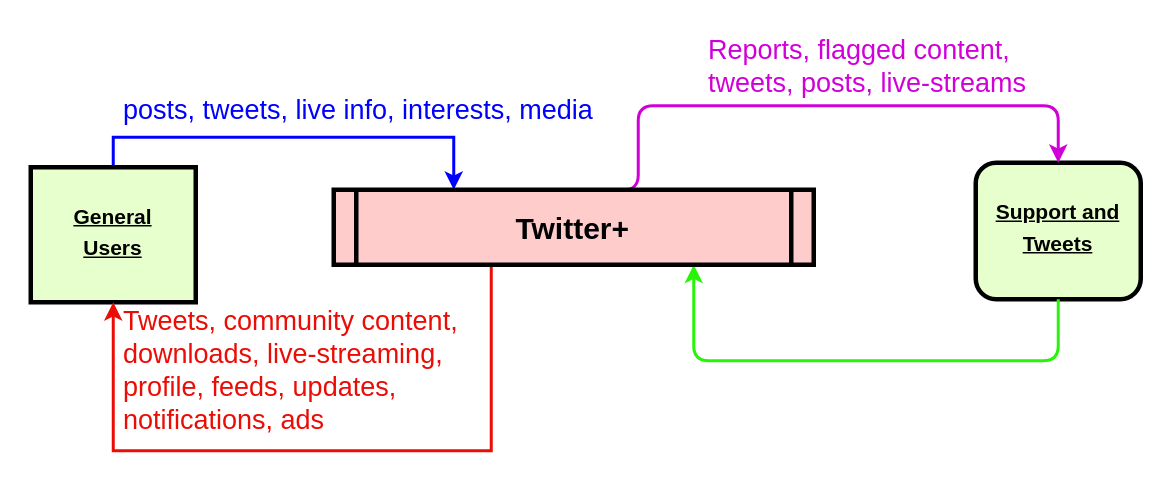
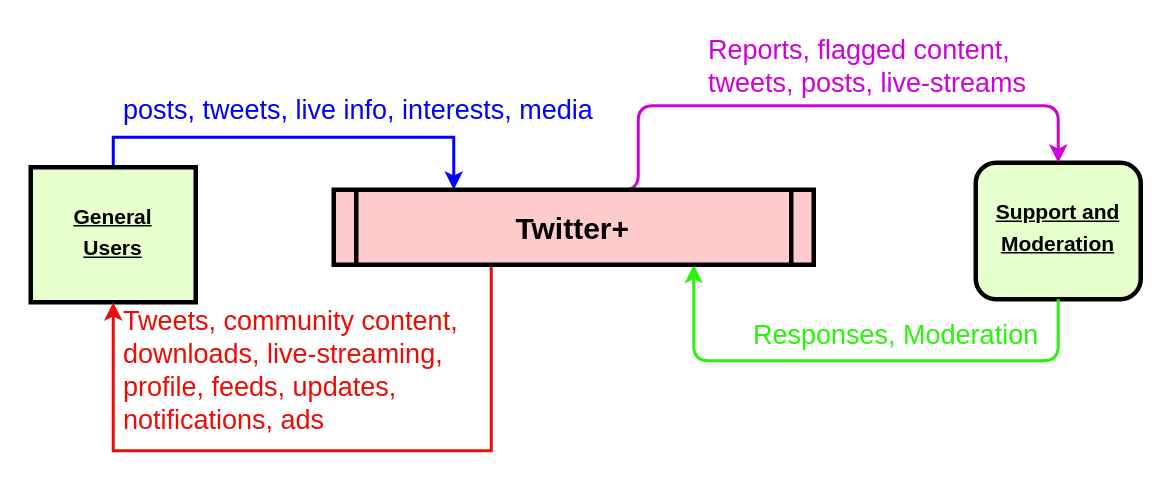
(1058, 163) -> (1058, 163)
none -> (893, 337)
